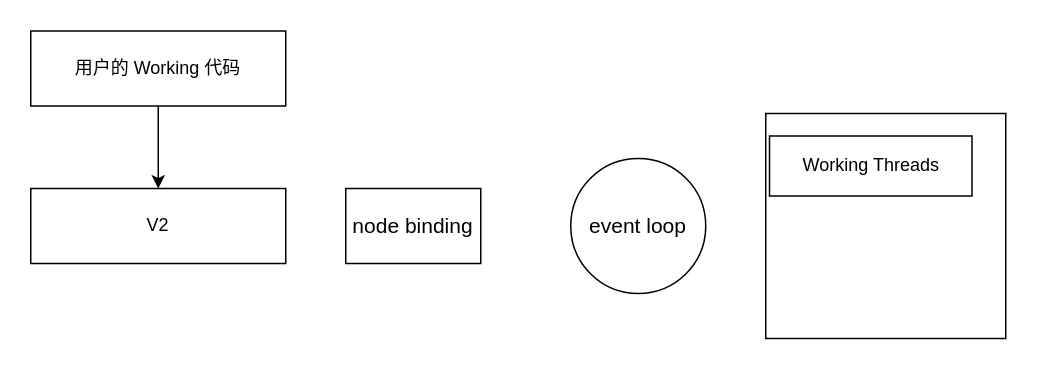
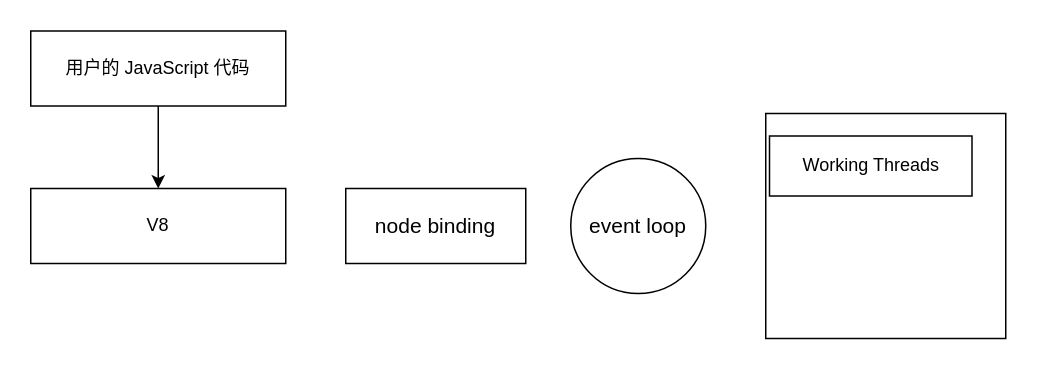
(158, 68) -> (158, 68)
(158, 226) -> (158, 226)
(413, 226) -> (436, 226)
